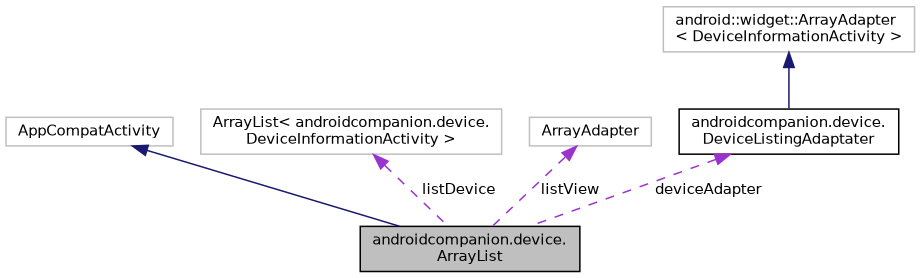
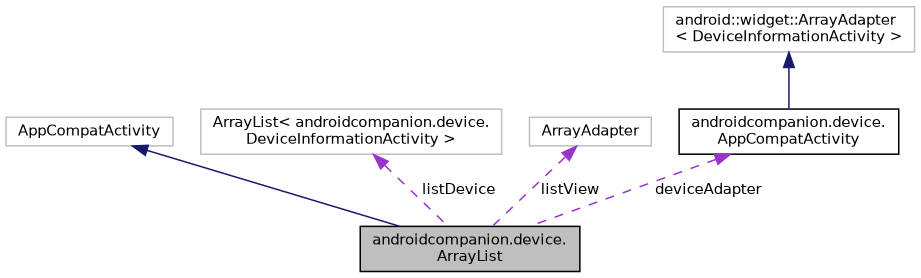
(789, 132) -> (789, 132)
